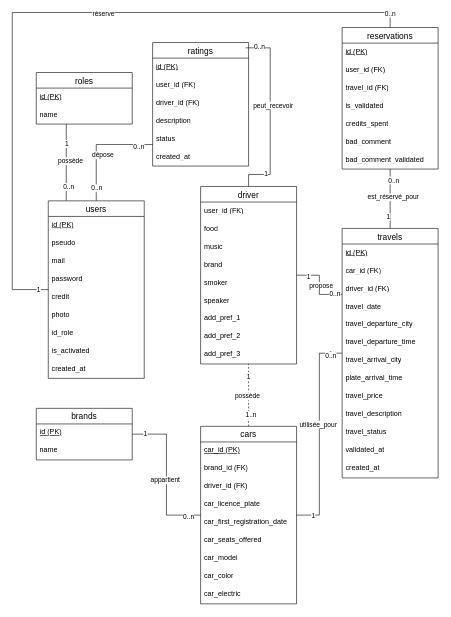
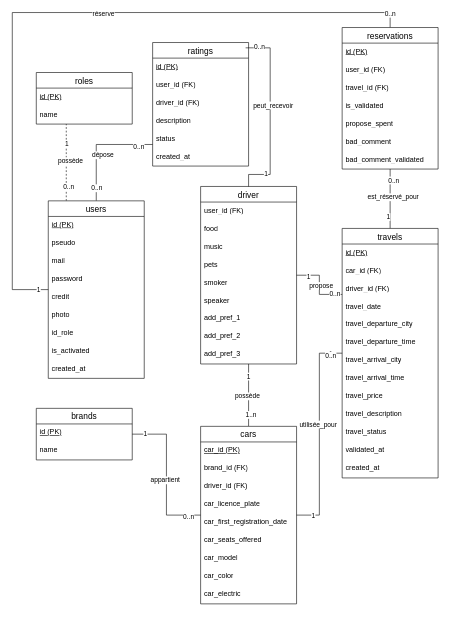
(371, 123) -> (372, 123)
(66, 163) -> (66, 163)
(214, 264) -> (212, 264)
(378, 378) -> (380, 378)
(249, 399) -> (249, 399)
